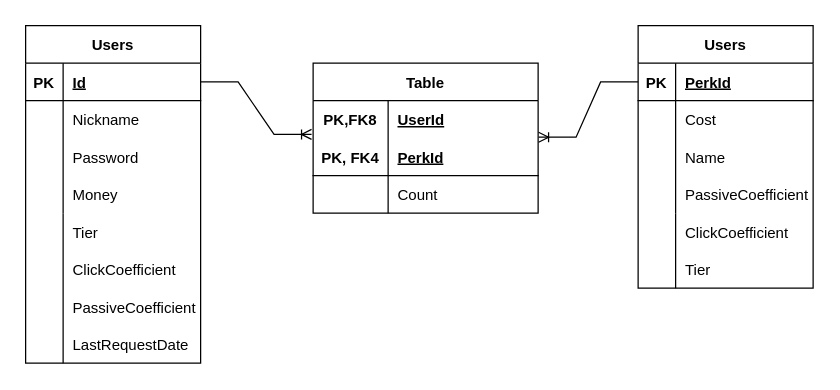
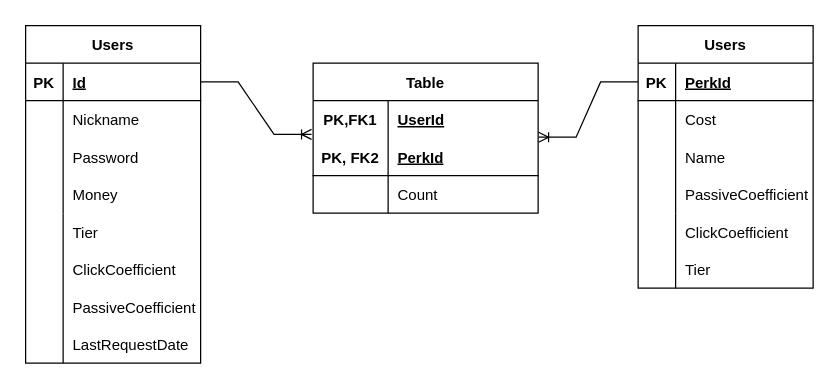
(350, 120) -> (350, 120)
(350, 158) -> (350, 158)
